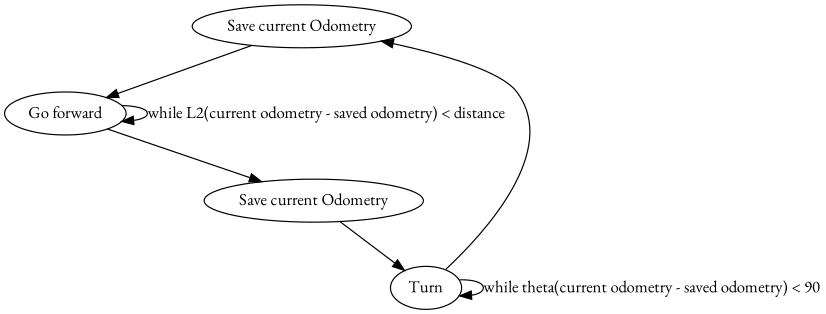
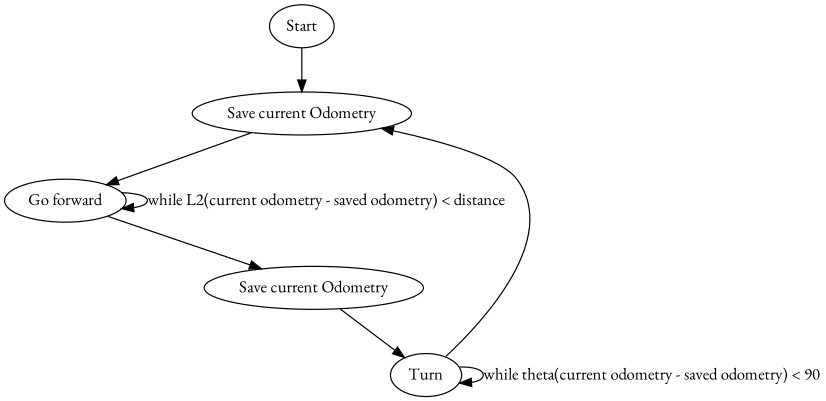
none -> (302, 26)
